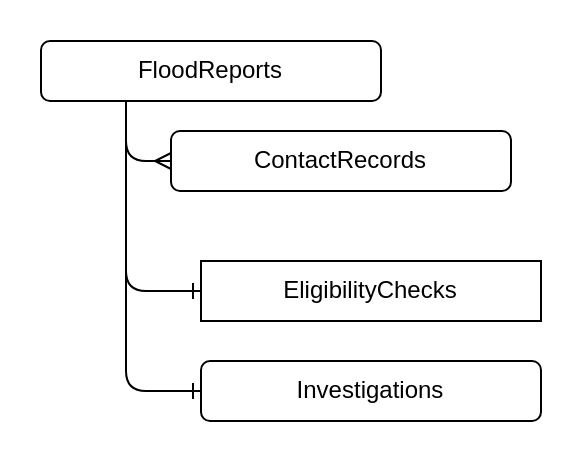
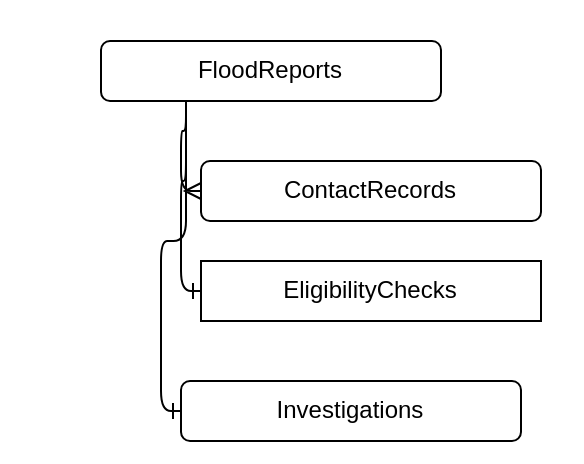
(211, 71) -> (271, 71)
(341, 161) -> (371, 191)
(371, 391) -> (351, 411)
